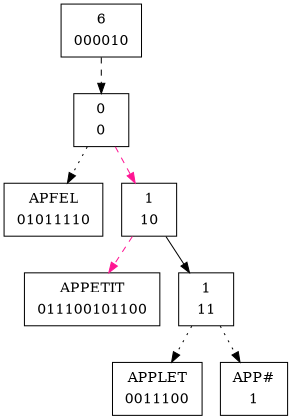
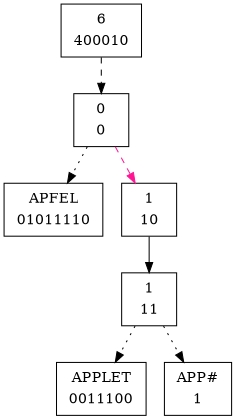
(102, 41) -> (102, 41)
(92, 299) -> none
